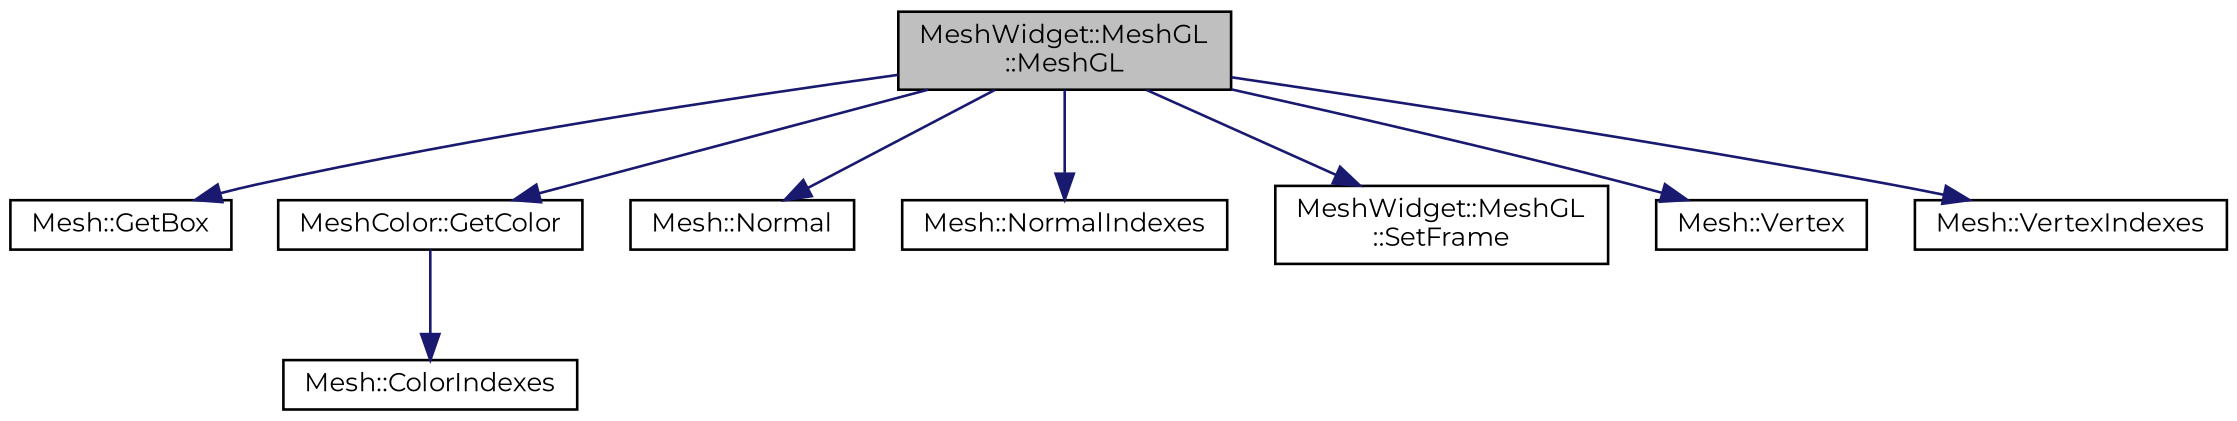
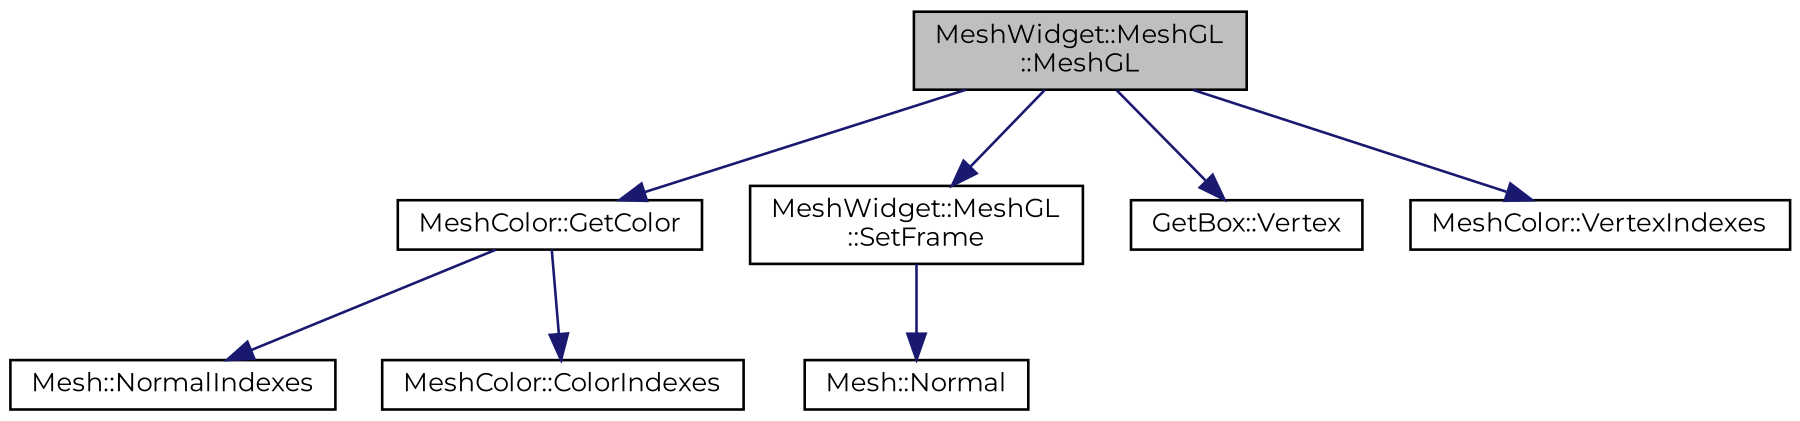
(1065, 131) -> (374, 300)
(901, 139) -> (916, 299)
(121, 225) -> none
(1761, 225) -> (1247, 225)
(2071, 225) -> (1600, 225)
(430, 385) -> (563, 385)
